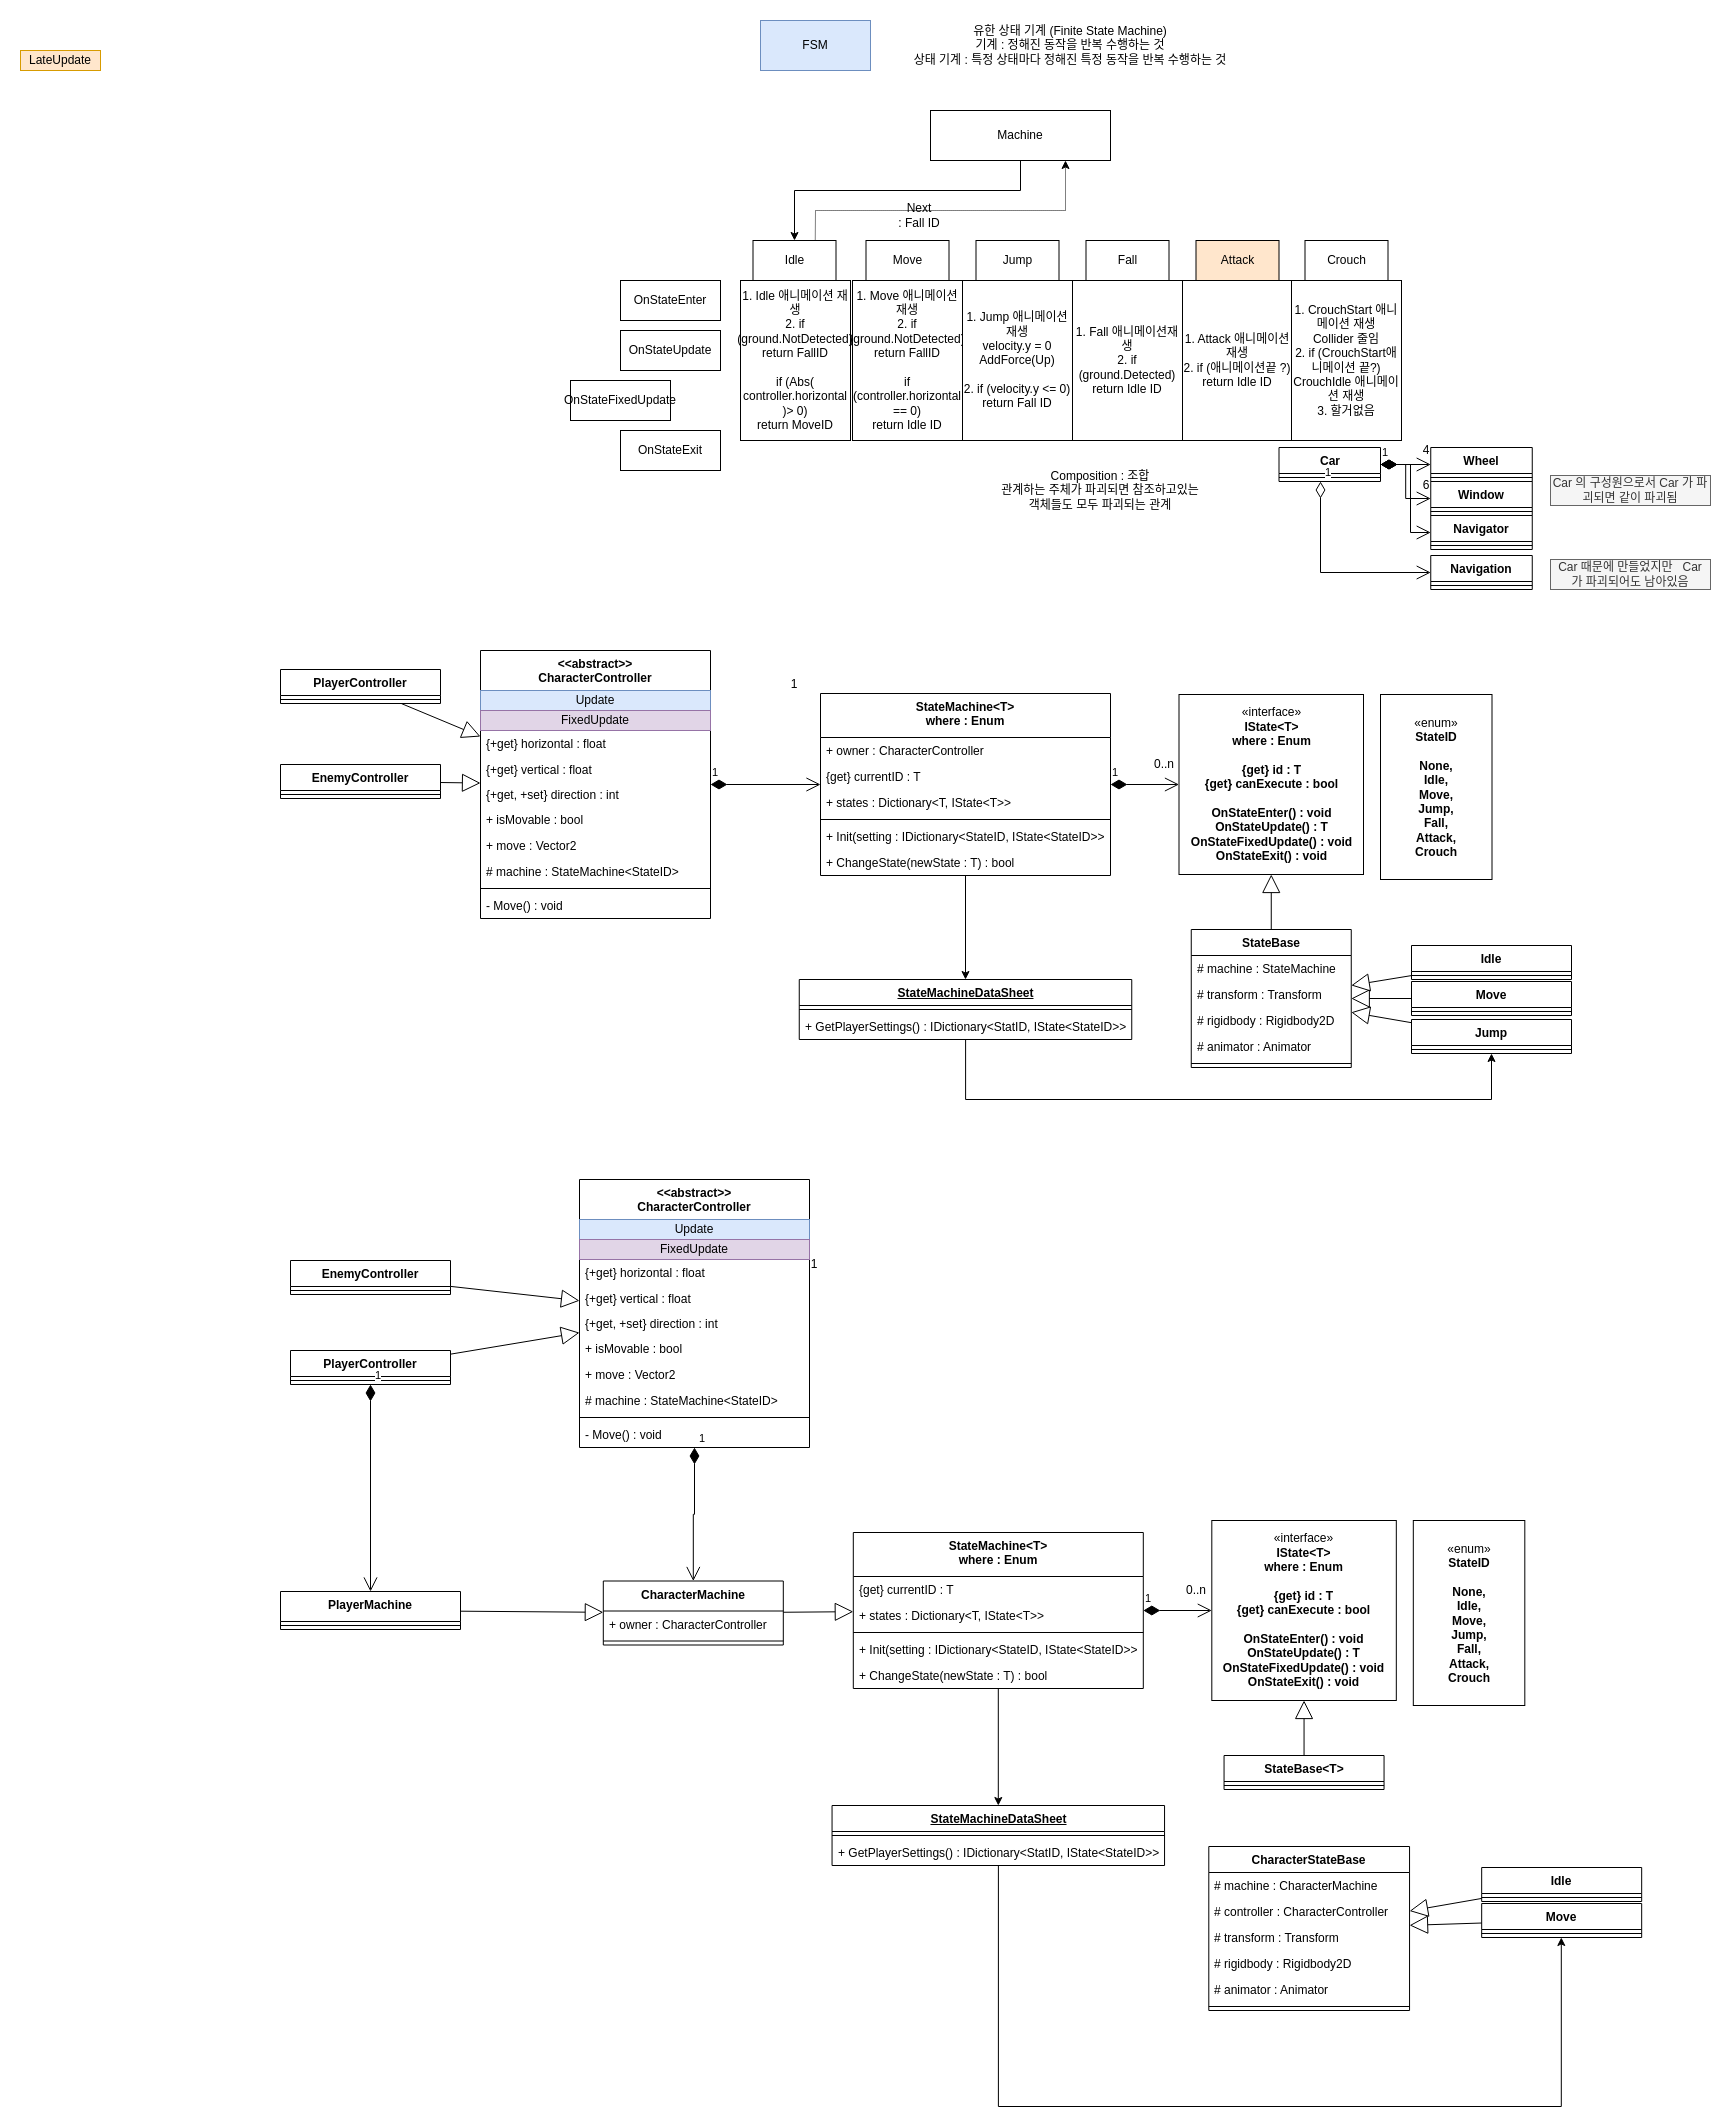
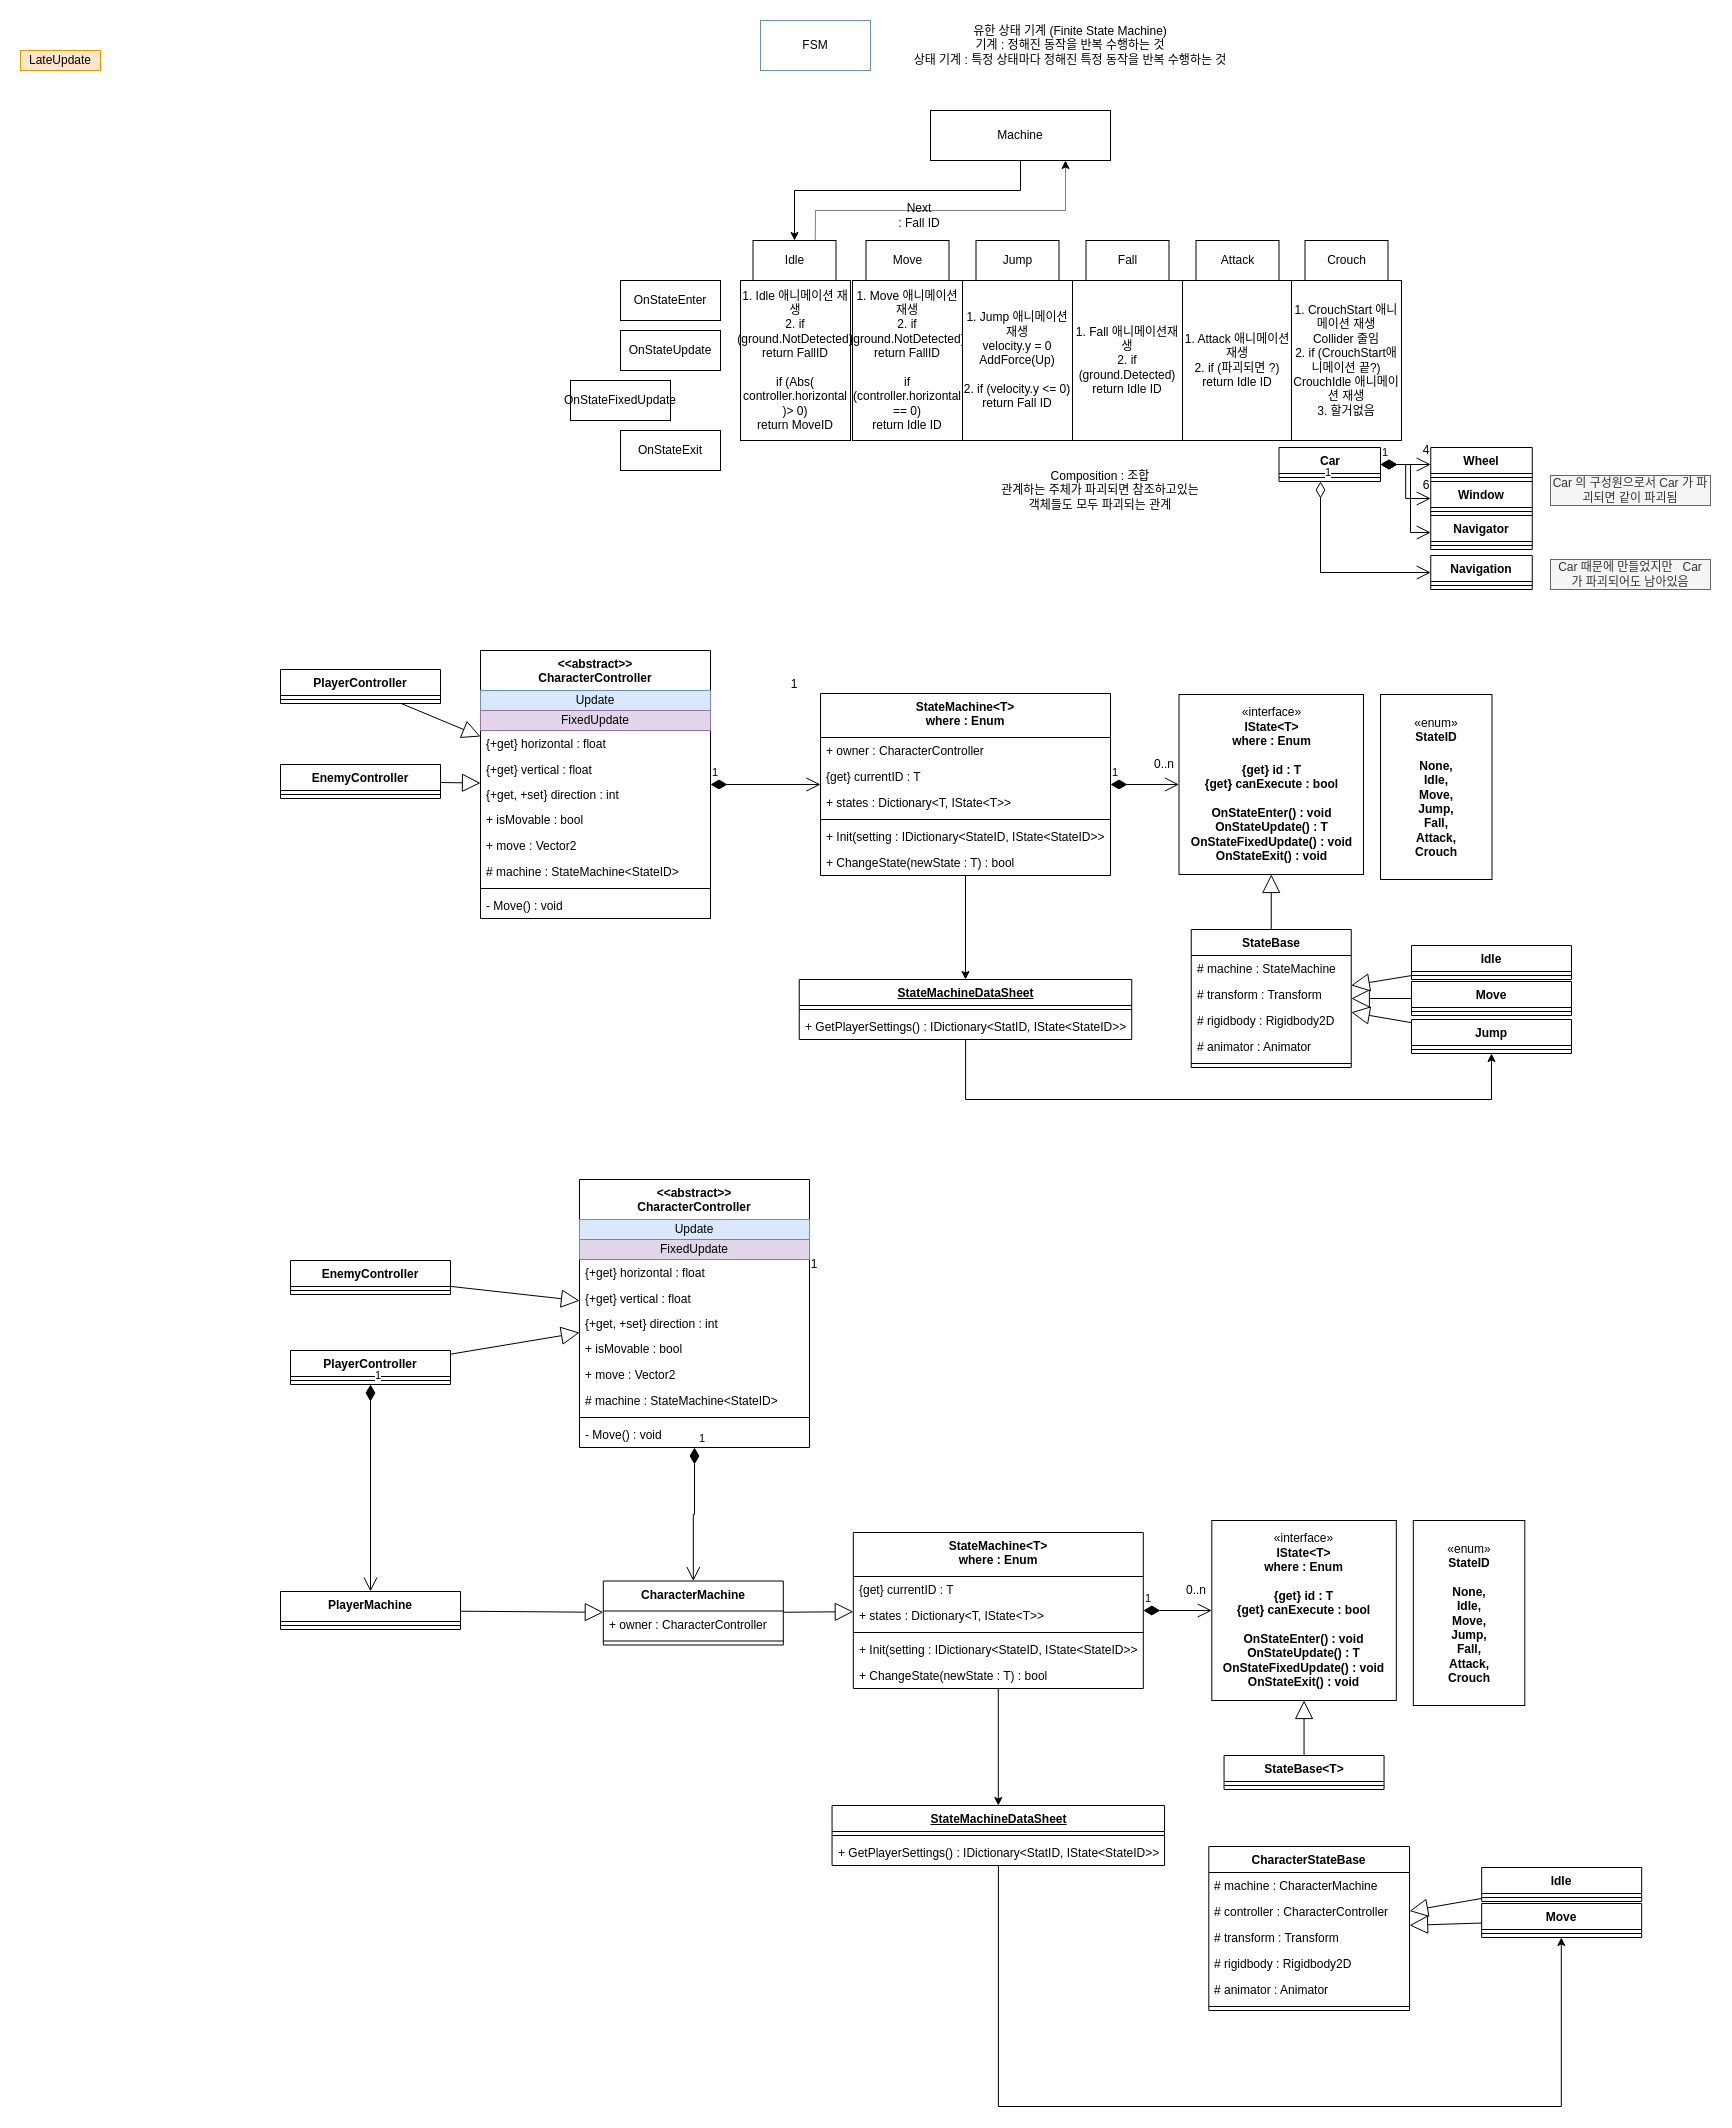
(816, 46) -> (816, 46)
(1238, 261) -> (1238, 261)
(1238, 361) -> (1238, 361)
